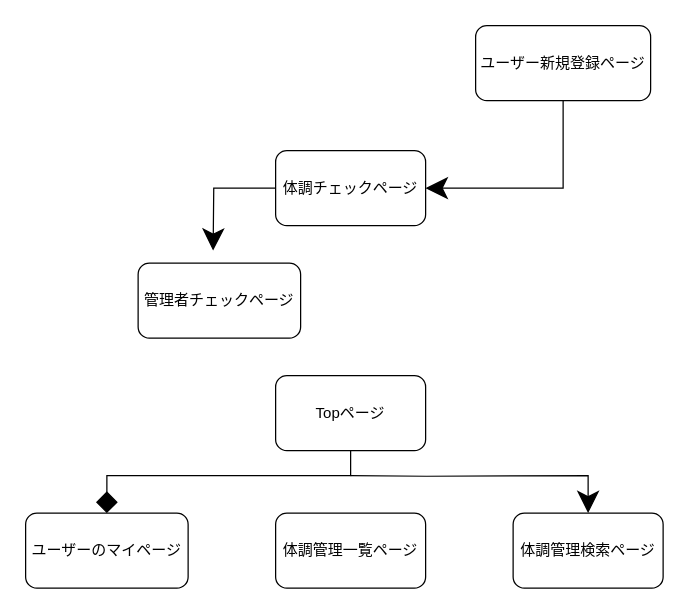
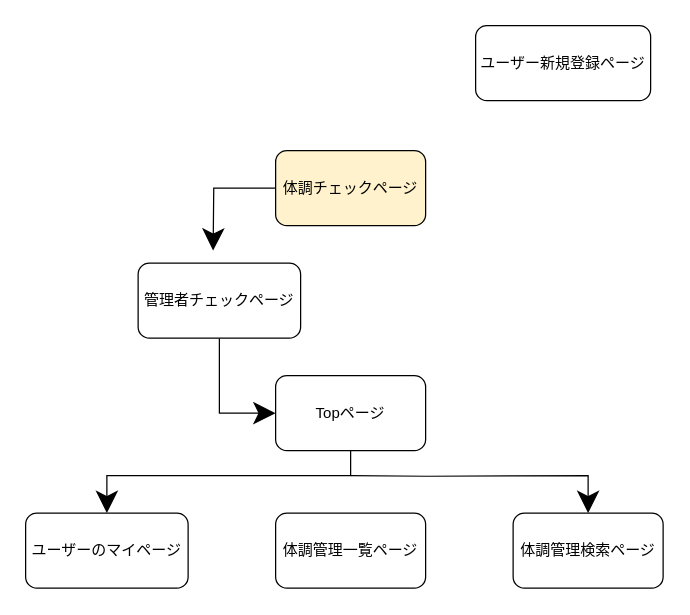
(351, 188) -> (351, 188)
(546, 188) -> none
none -> (219, 395)
(107, 491) -> (107, 493)
